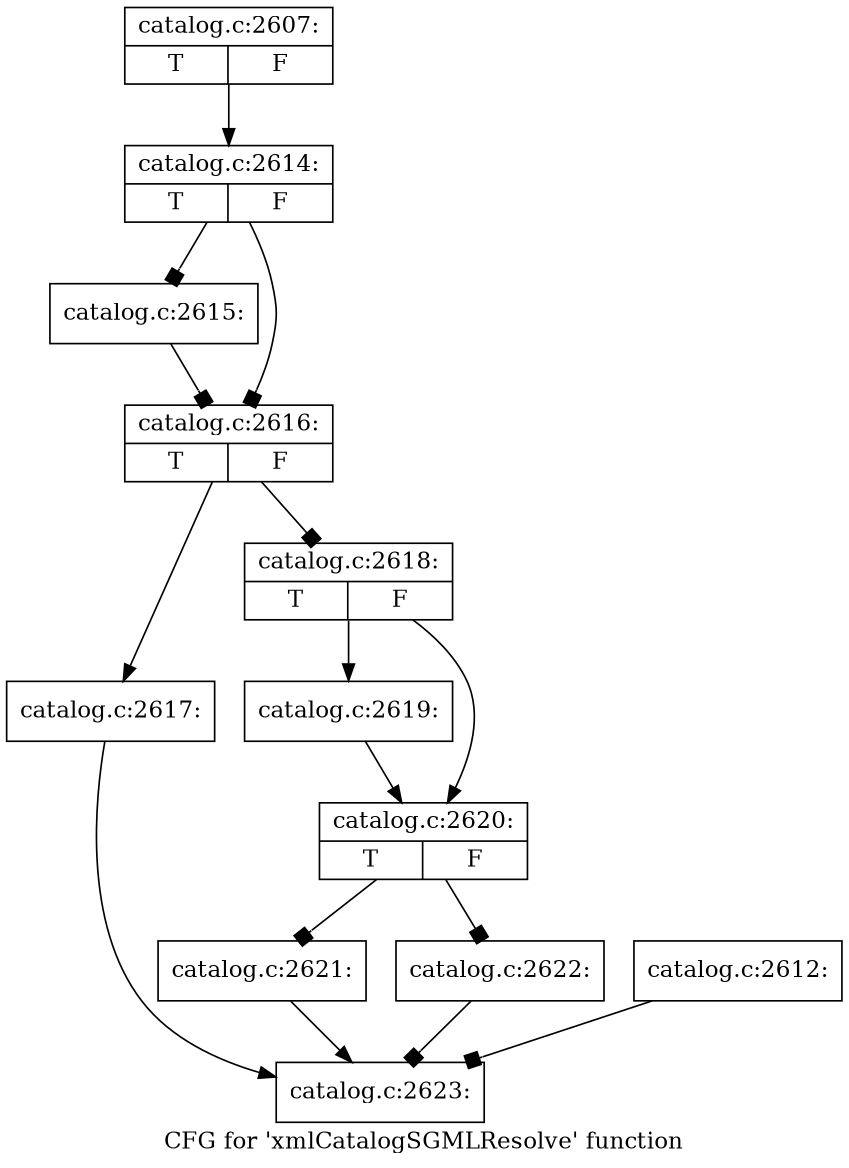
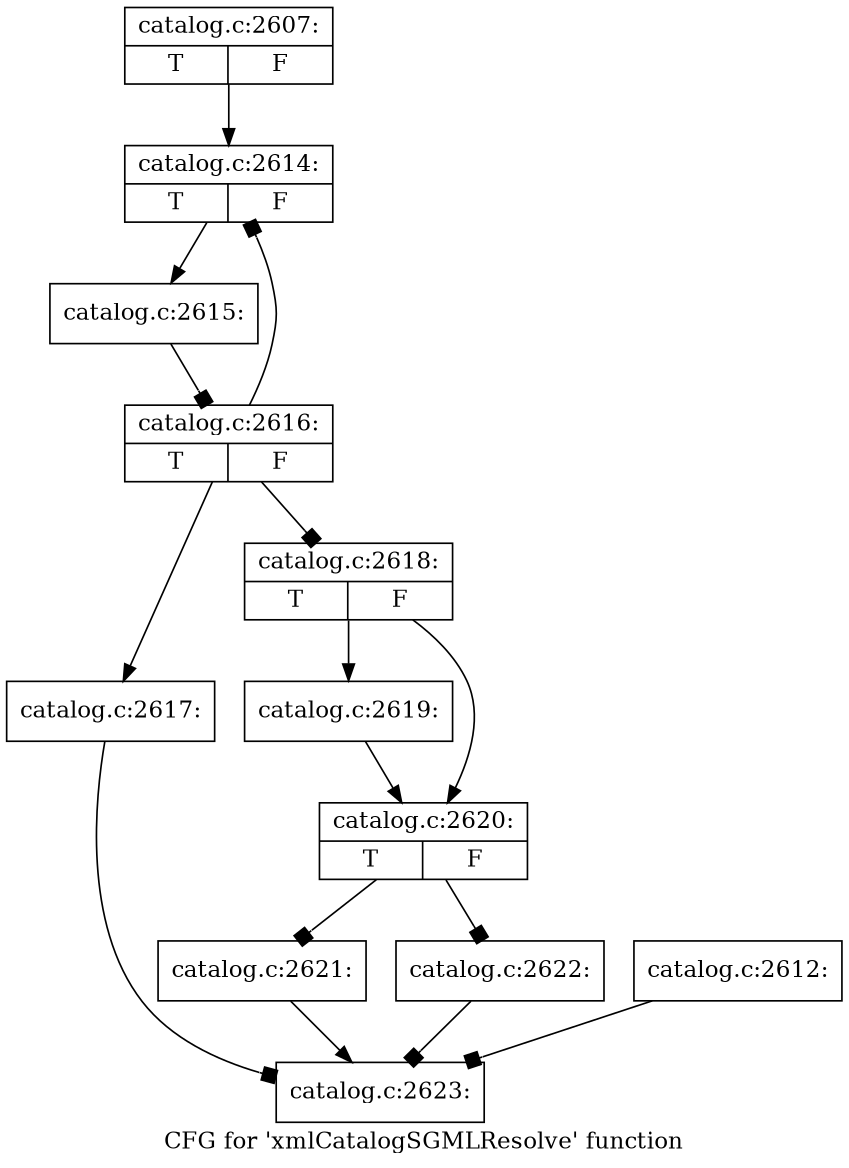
(193, 246) -> (193, 246)
(276, 305) -> (276, 322)
(113, 944) -> (113, 944)
